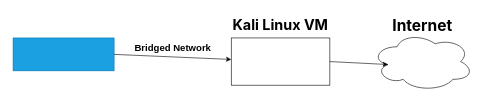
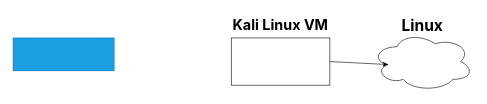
(423, 26) -> (423, 26)
(139, 56) -> none
